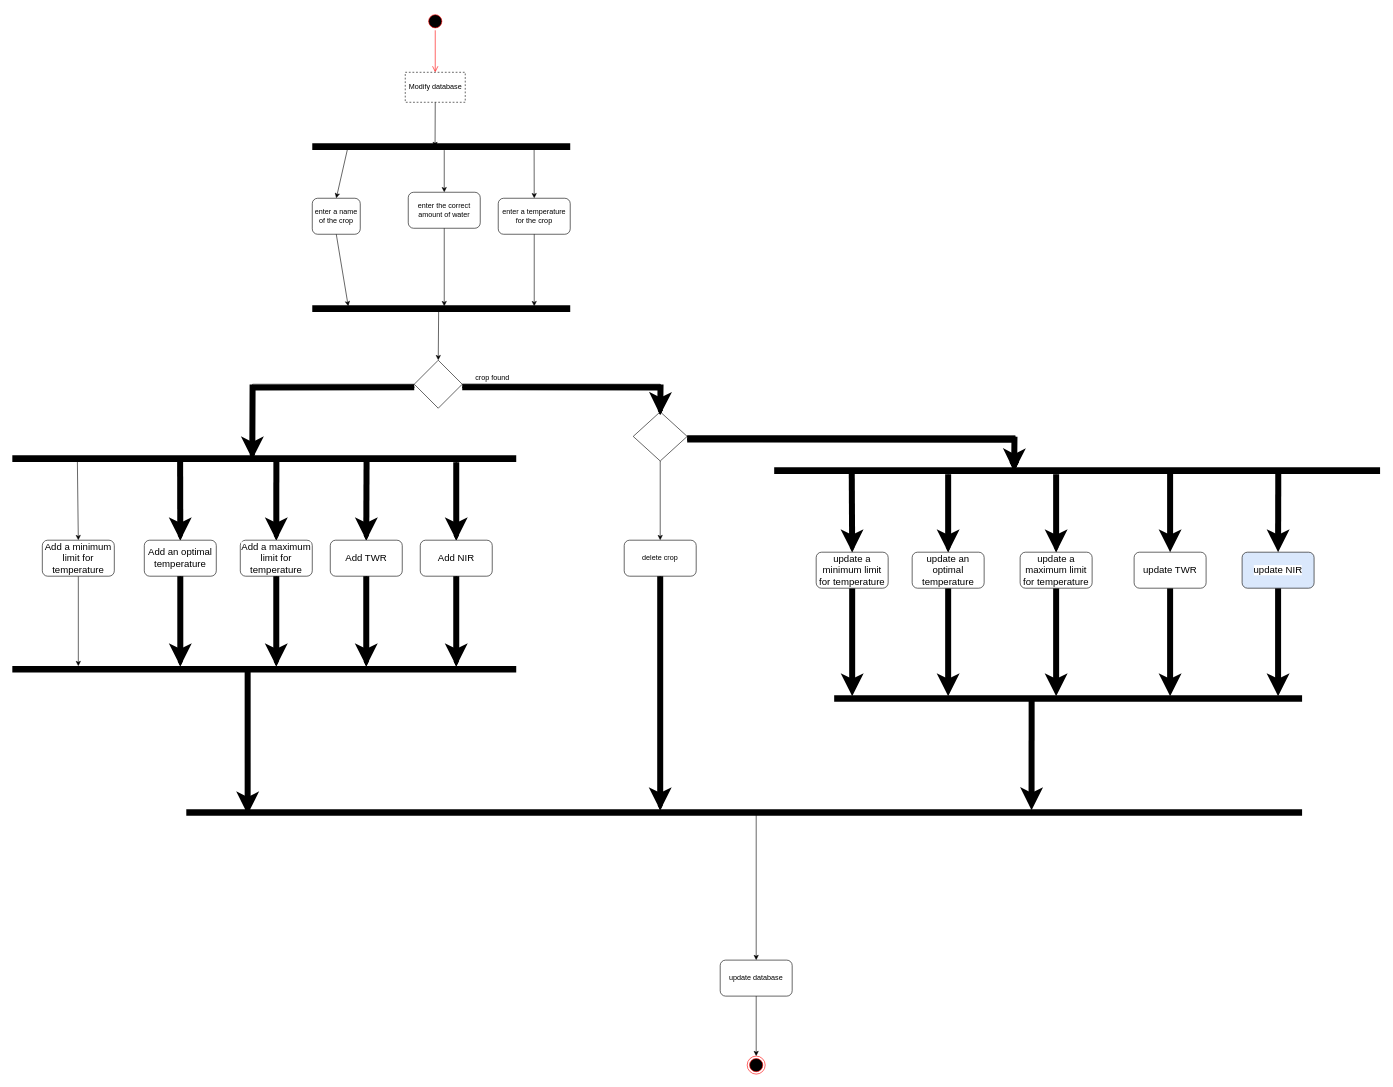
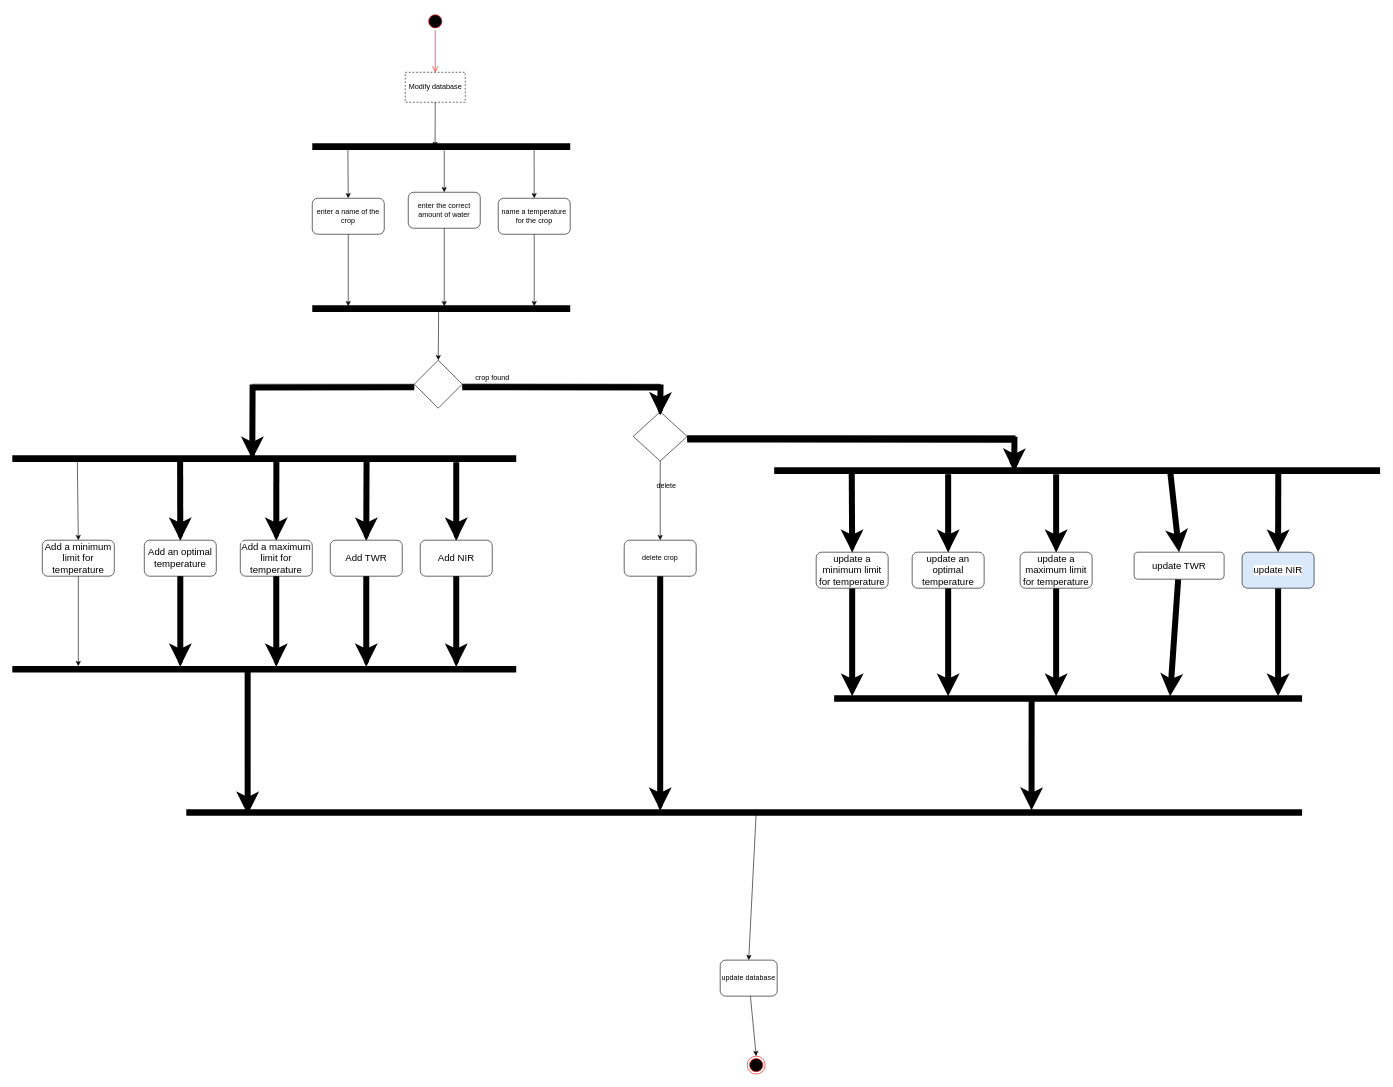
(336, 216) -> (348, 216)
(534, 216) -> (534, 216)
none -> (666, 486)
(1170, 570) -> (1179, 566)
(756, 978) -> (749, 978)
